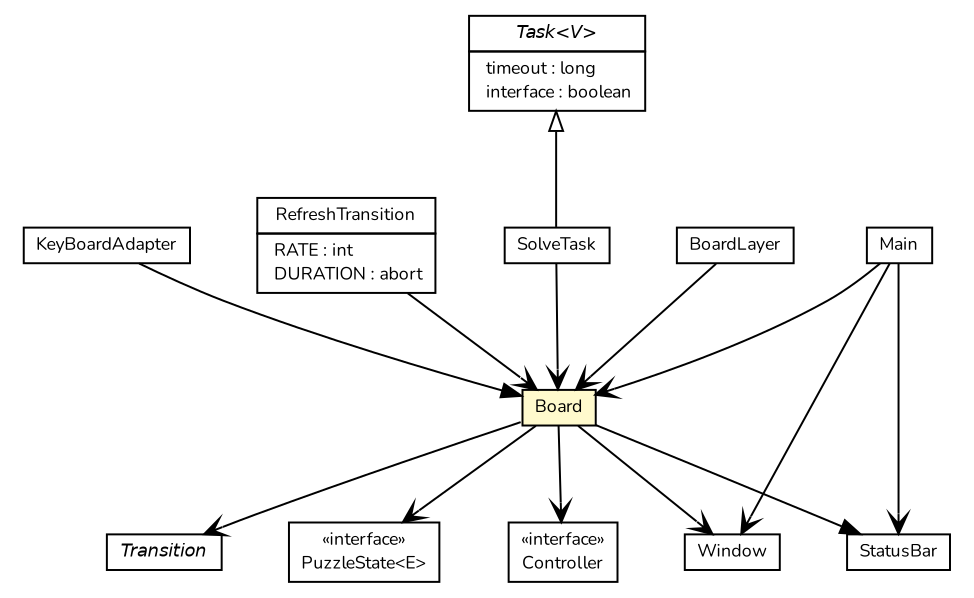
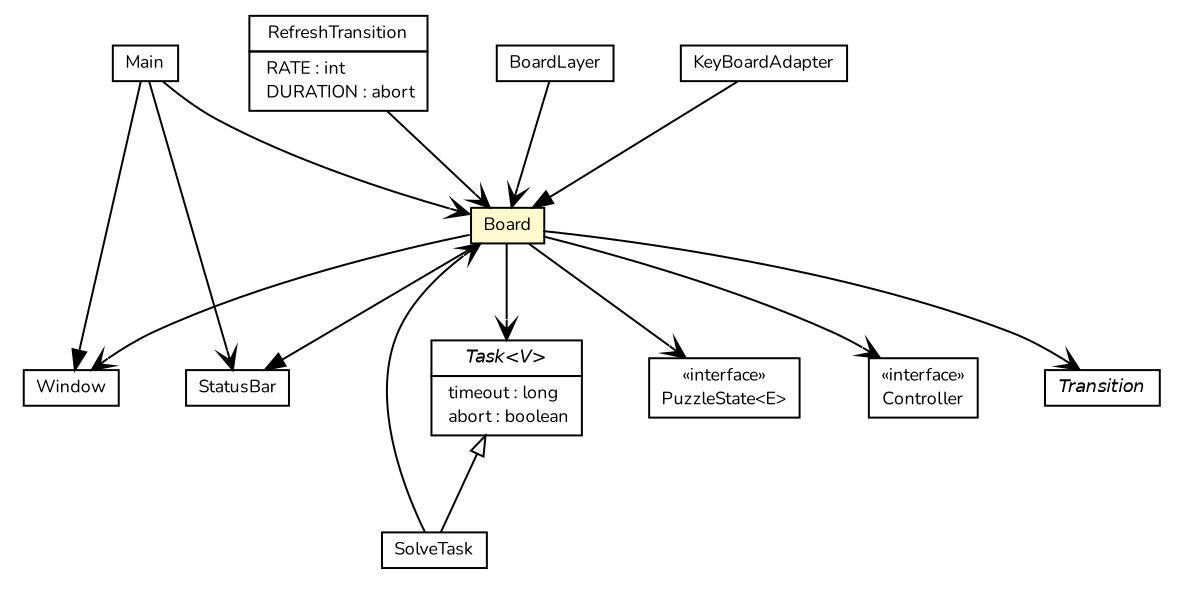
(557, 92) -> (507, 417)
none -> (507, 282)
(820, 390) -> (110, 216)
